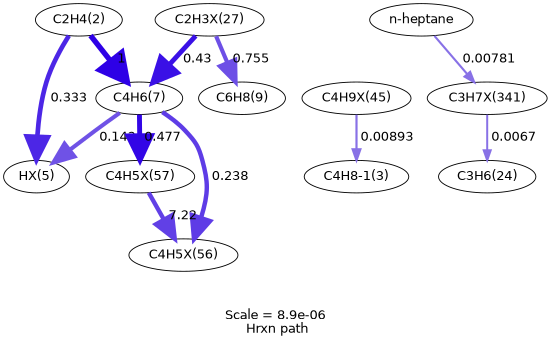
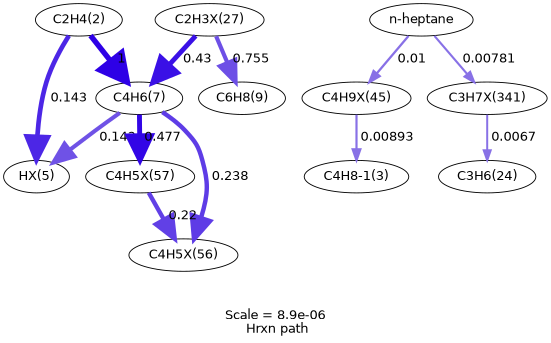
none -> (393, 55)
(67, 98) -> (67, 98)
(181, 216) -> (181, 216)
